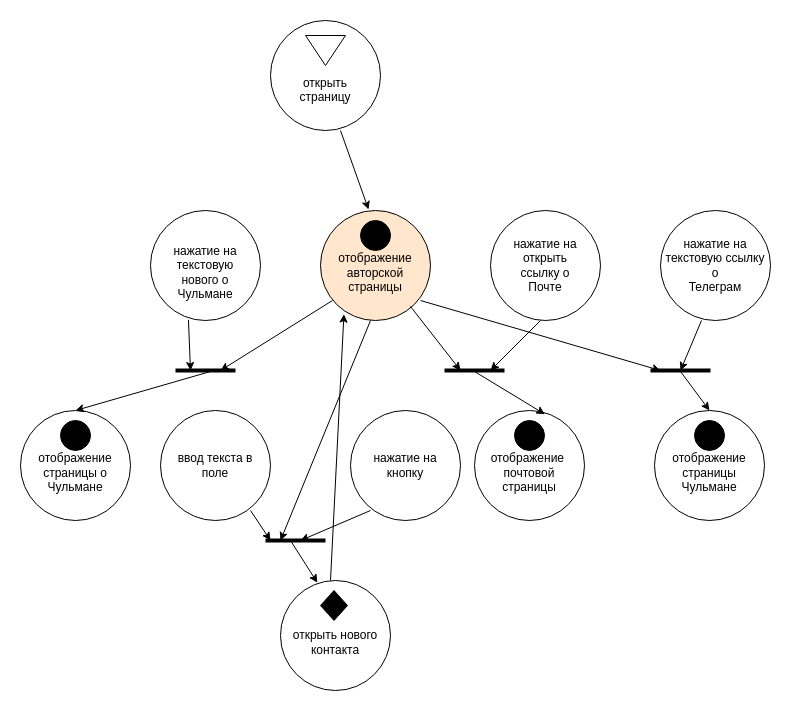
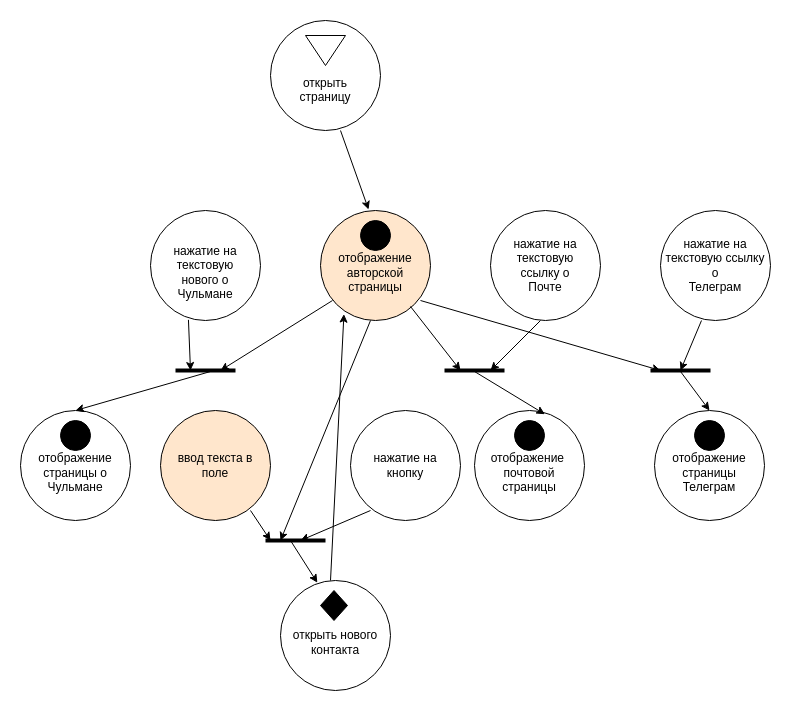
(546, 266) -> (546, 266)
(216, 466) -> (216, 466)
(710, 466) -> (710, 466)
